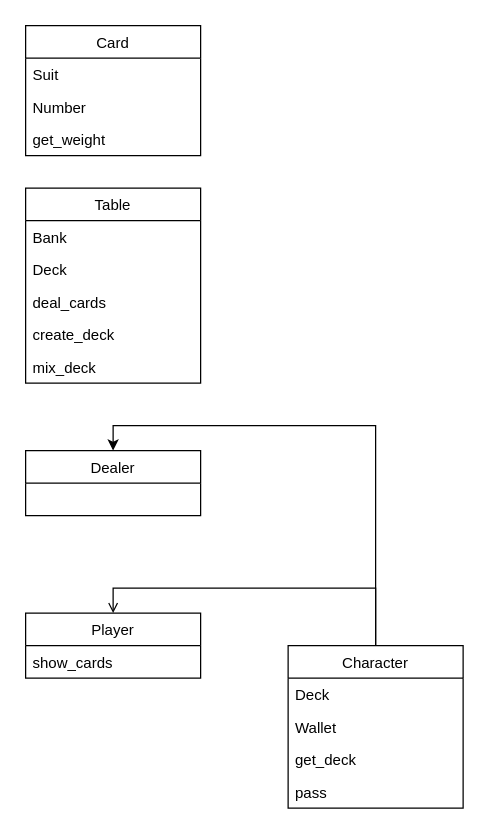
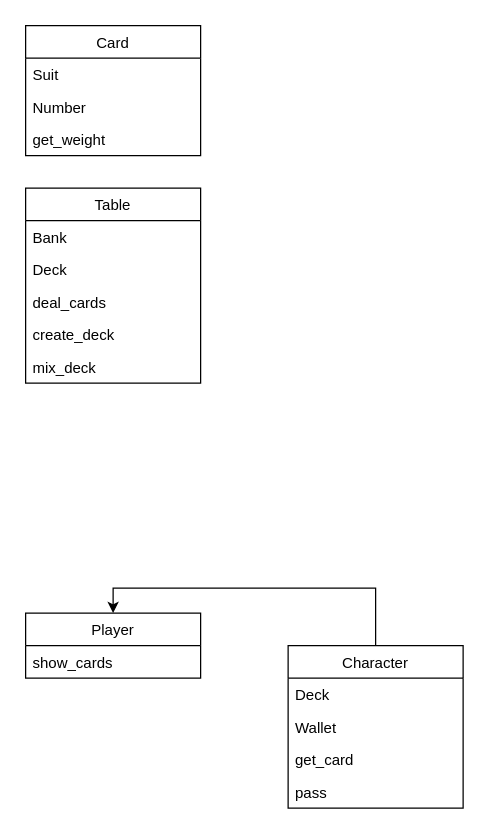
(317, 426) -> none
(113, 483) -> none
(113, 605) -> (113, 603)
(329, 760) -> (329, 760)
